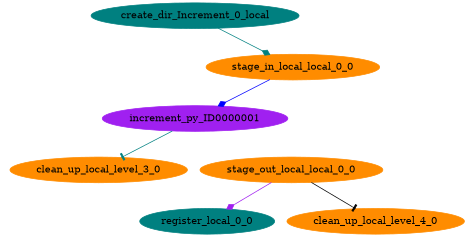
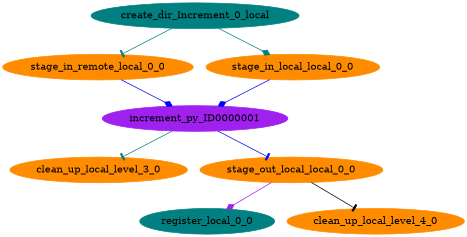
none -> (98, 67)
none -> (242, 143)
